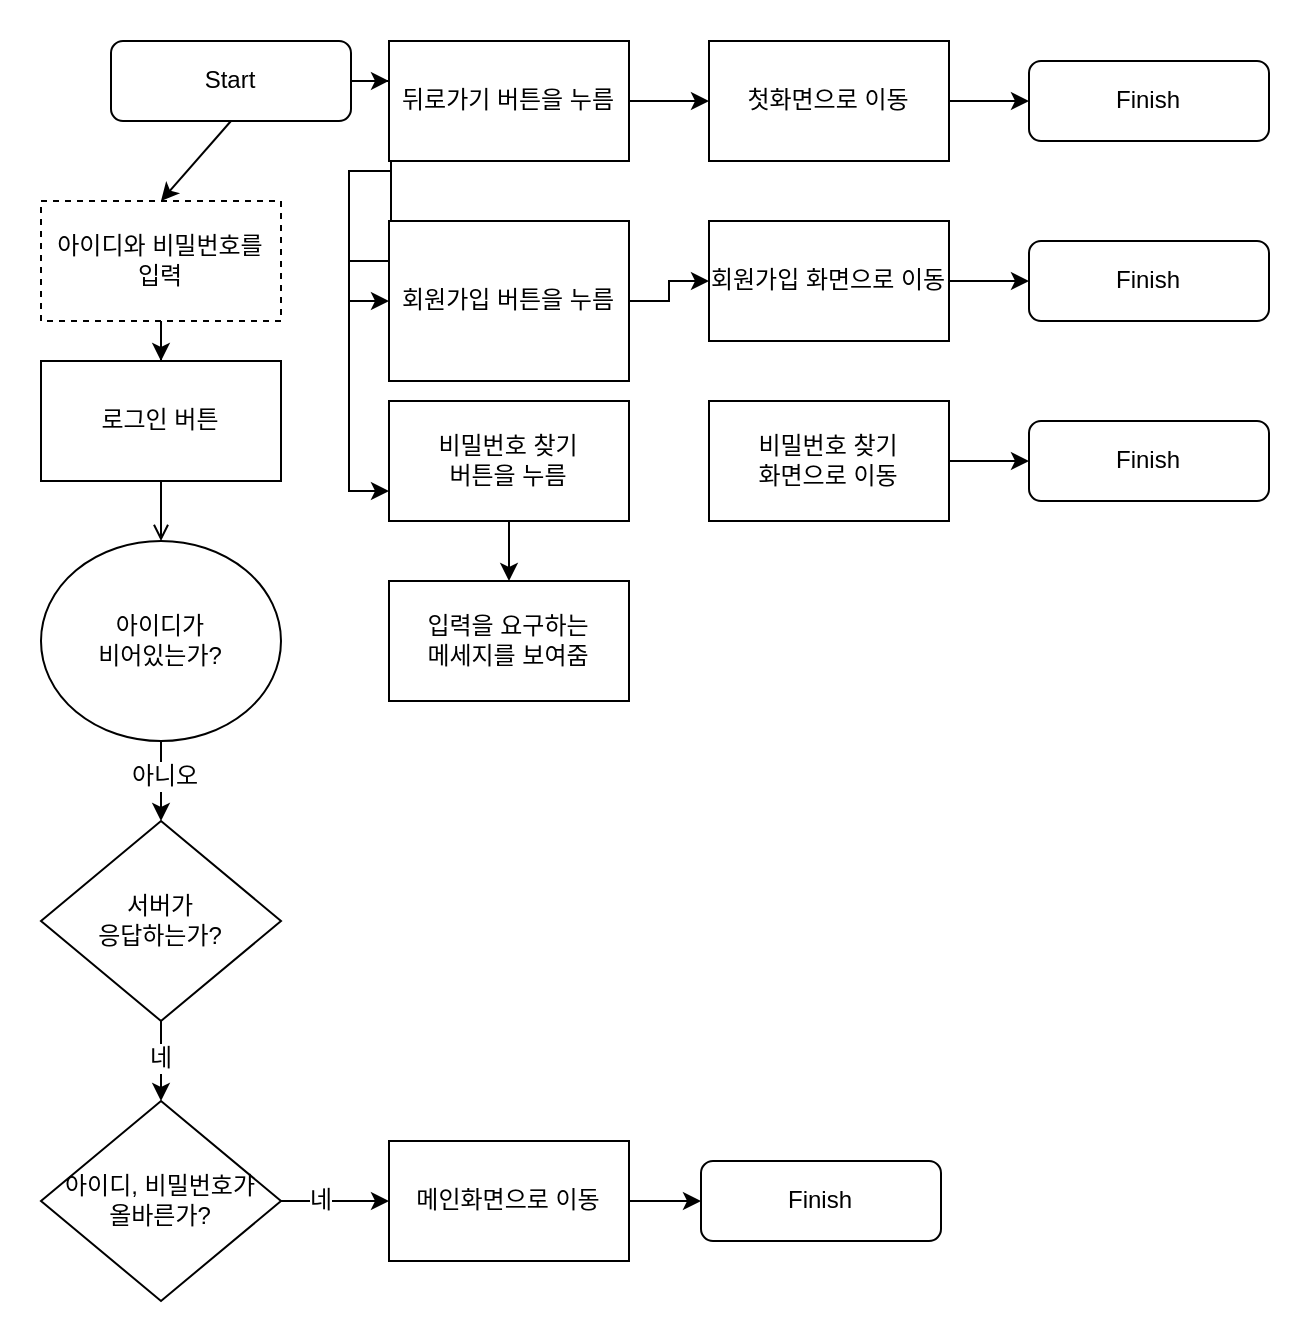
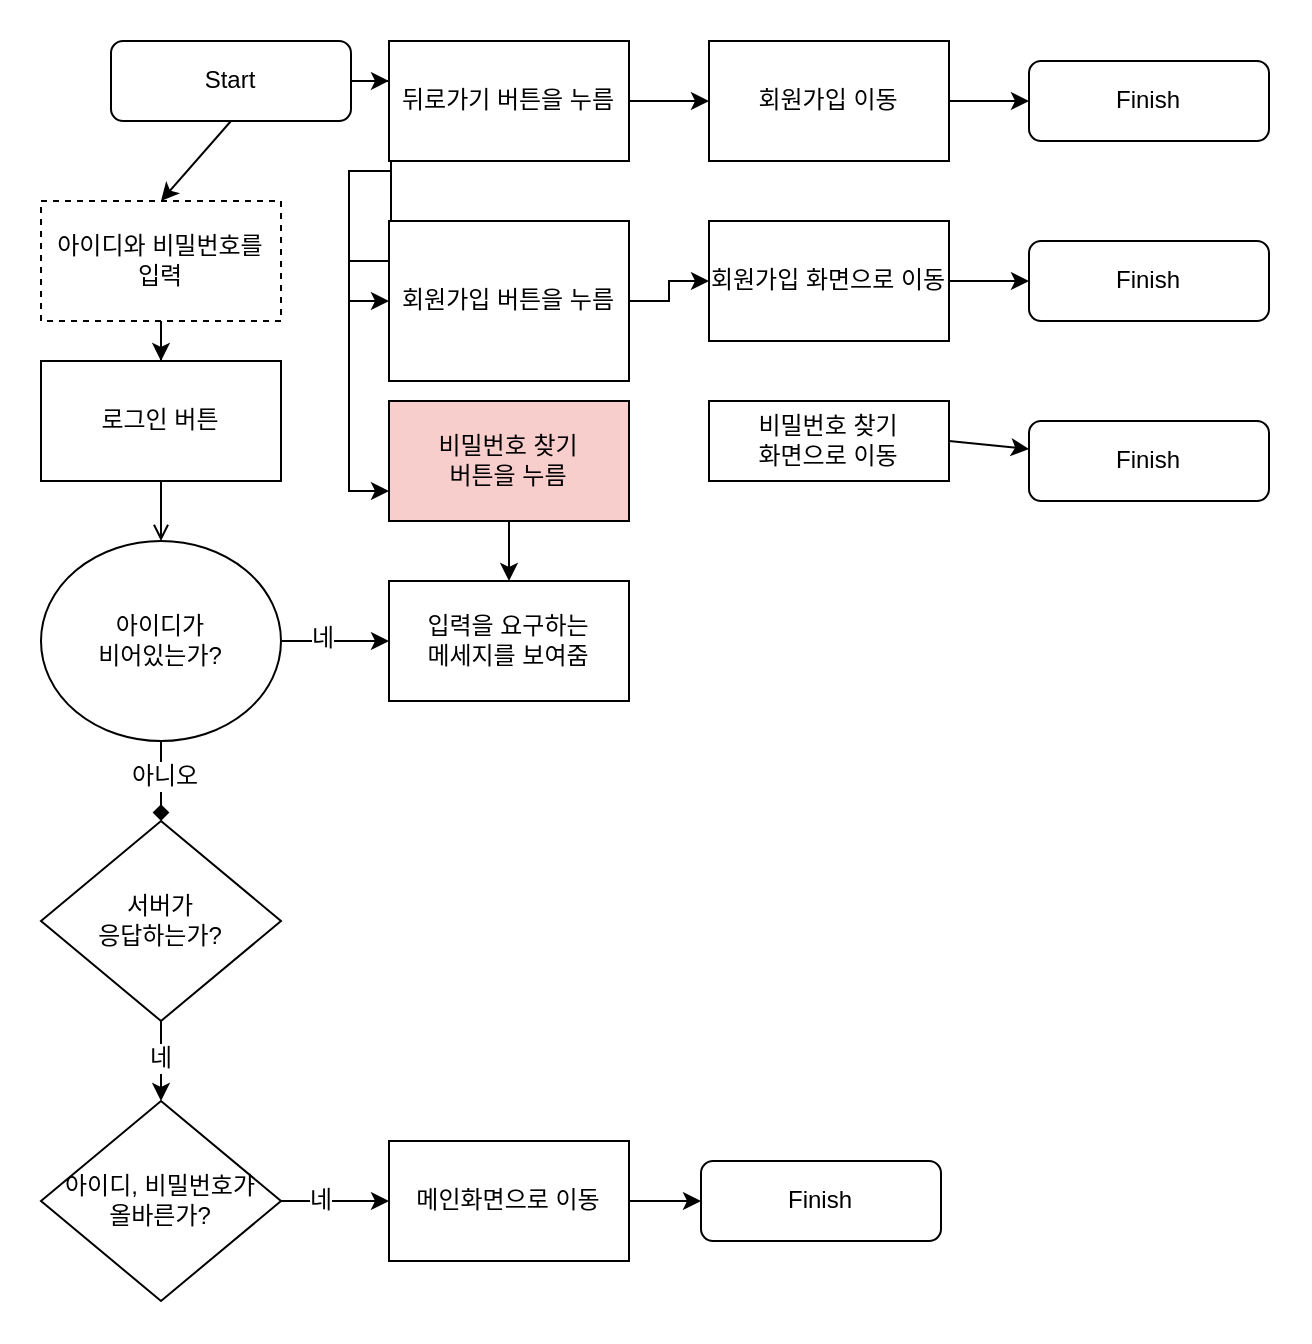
(829, 101) -> (829, 101)
(509, 461) -> (509, 461)
(829, 461) -> (829, 441)
none -> (328, 641)
(161, 806) -> (161, 805)
